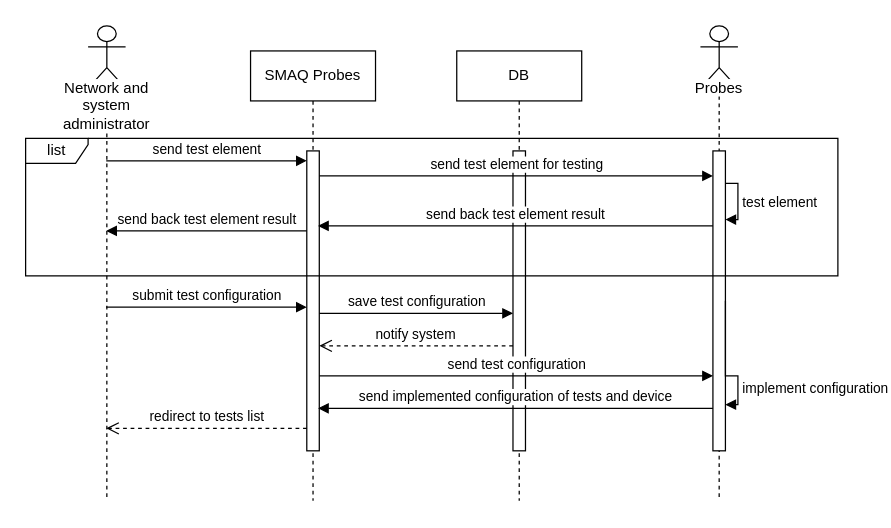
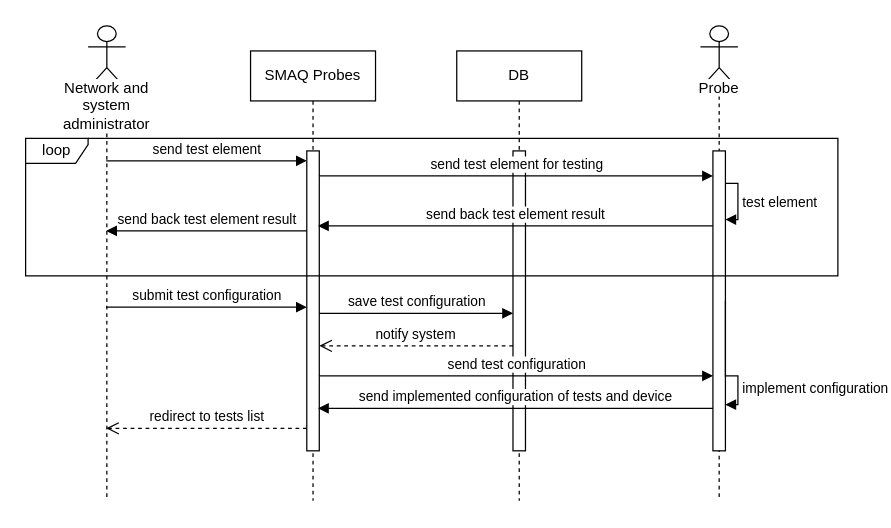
(719, 97) -> (719, 97)
(57, 151) -> (57, 151)
